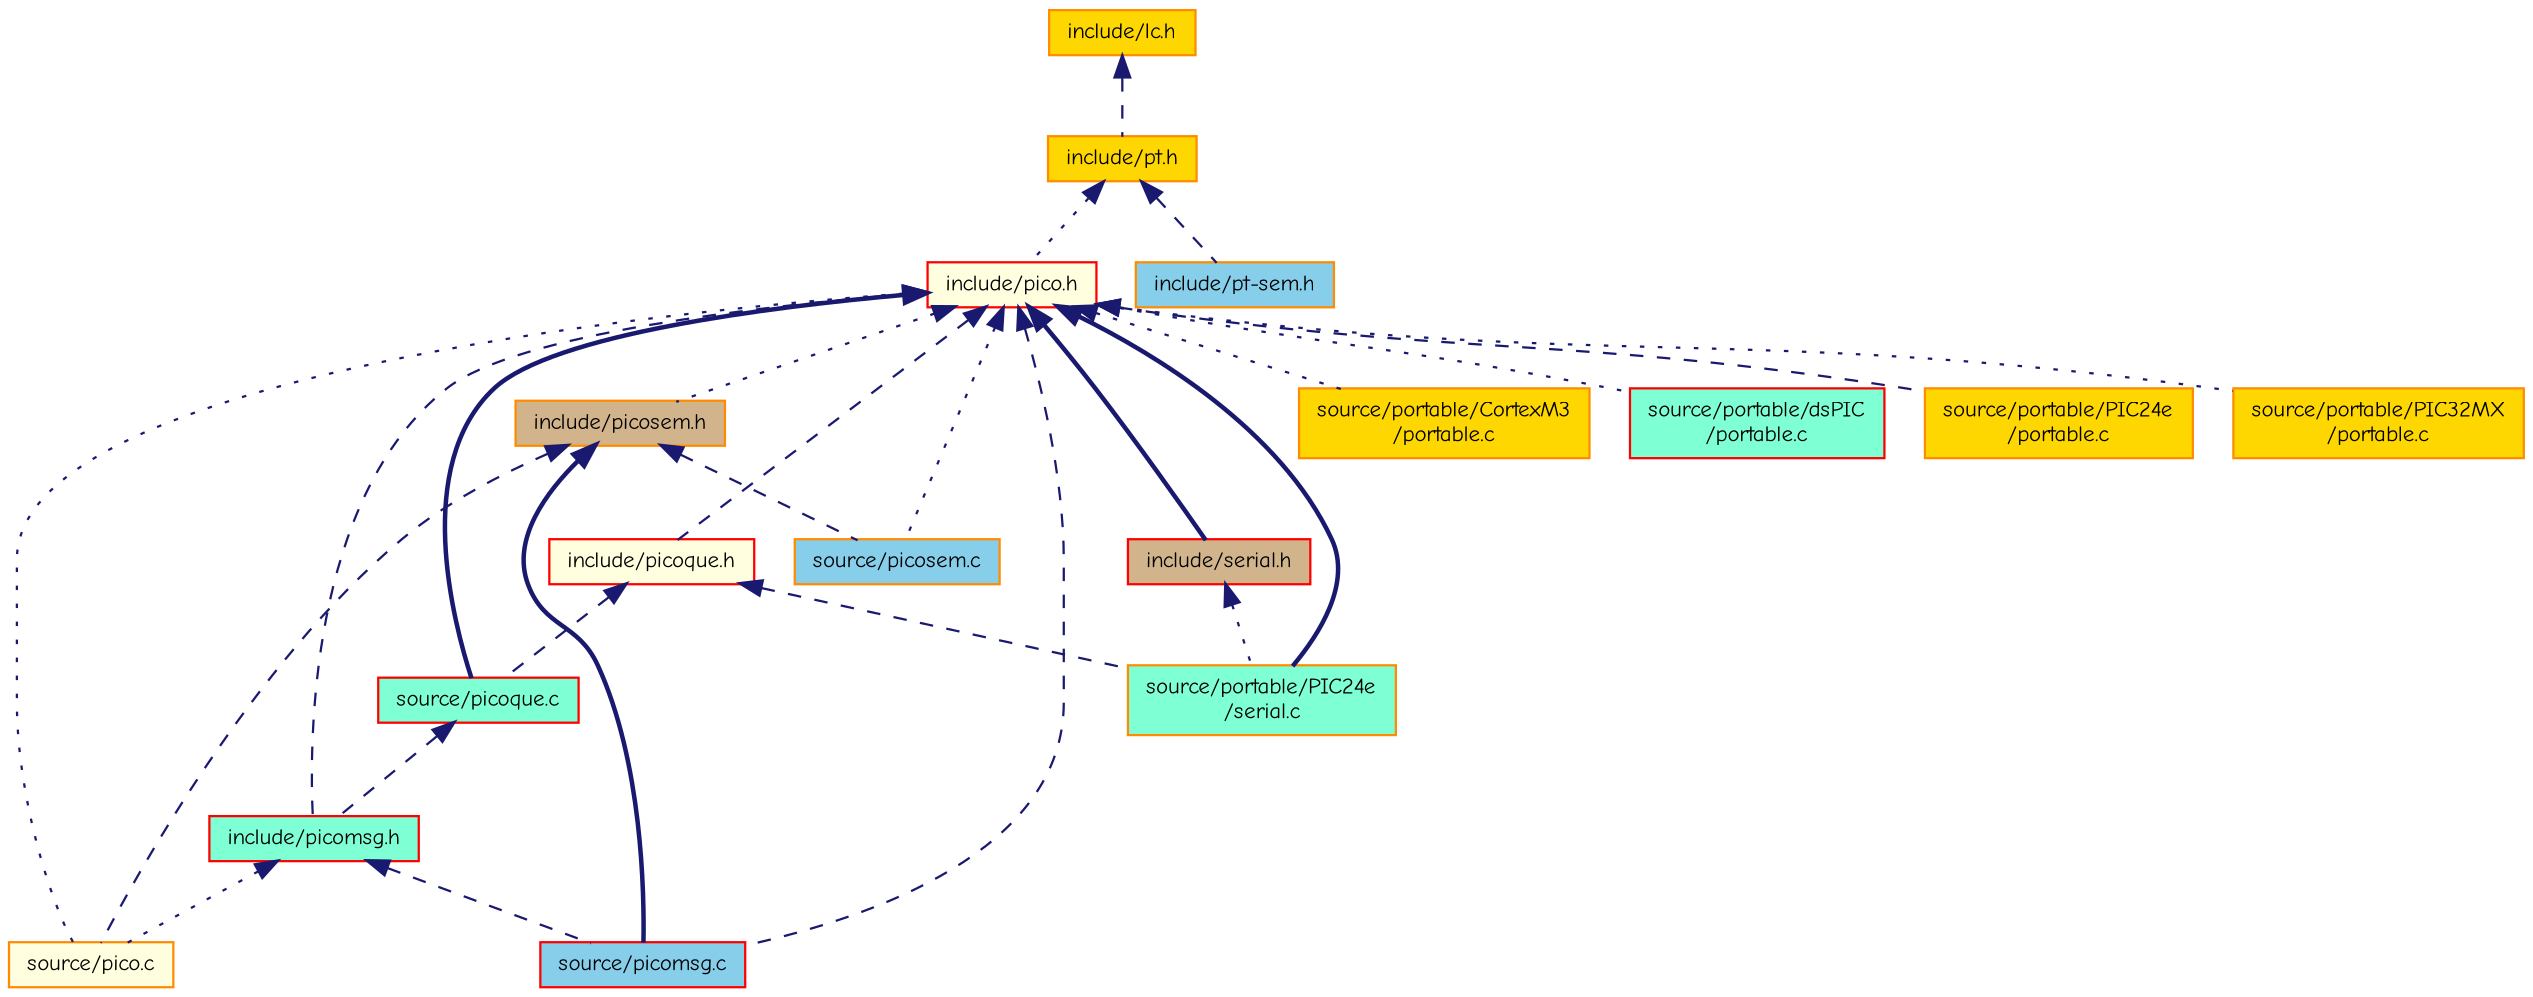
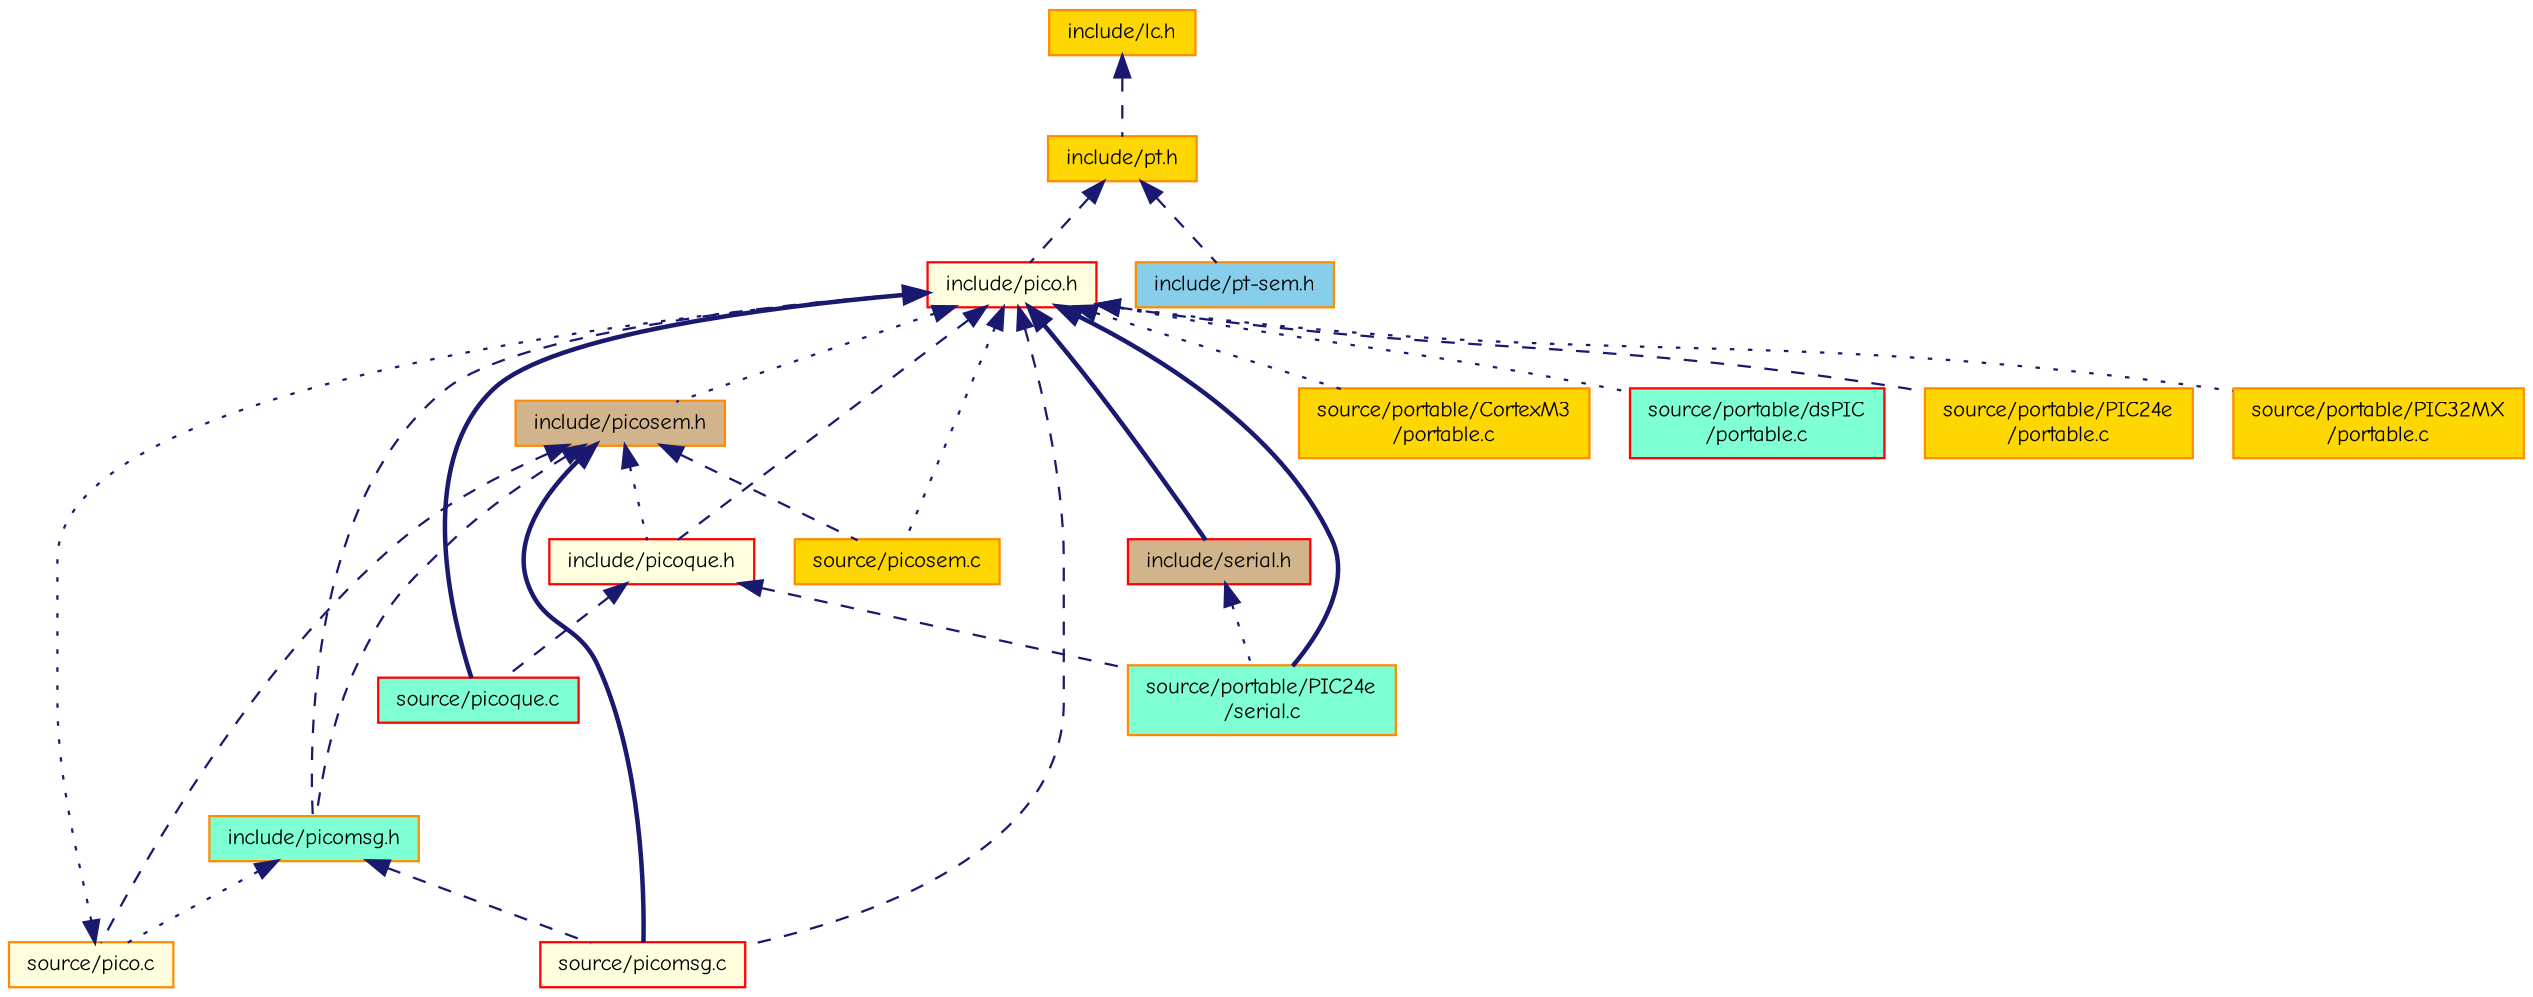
(1059, 231) -> (1059, 231)
(236, 399) -> (282, 397)
none -> (639, 504)
(897, 562) -> (897, 562)
(387, 777) -> (392, 604)
(314, 839) -> (314, 839)
(643, 965) -> (643, 965)
